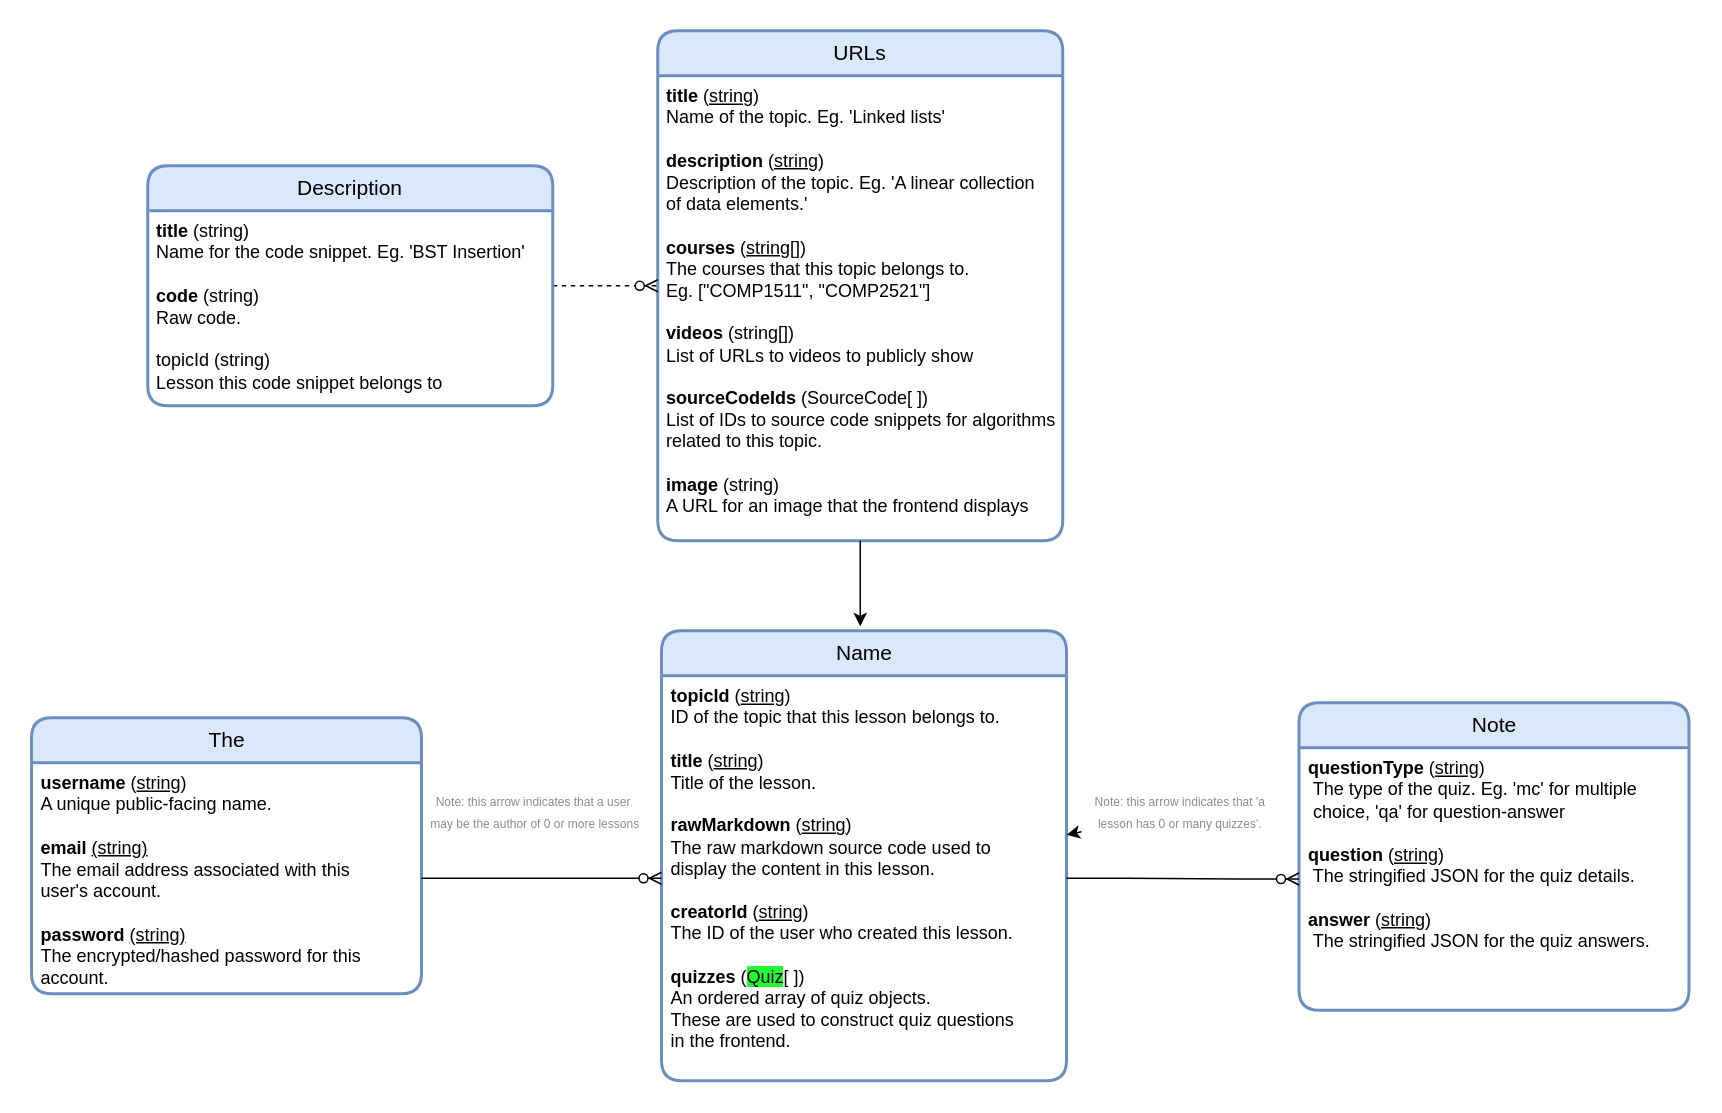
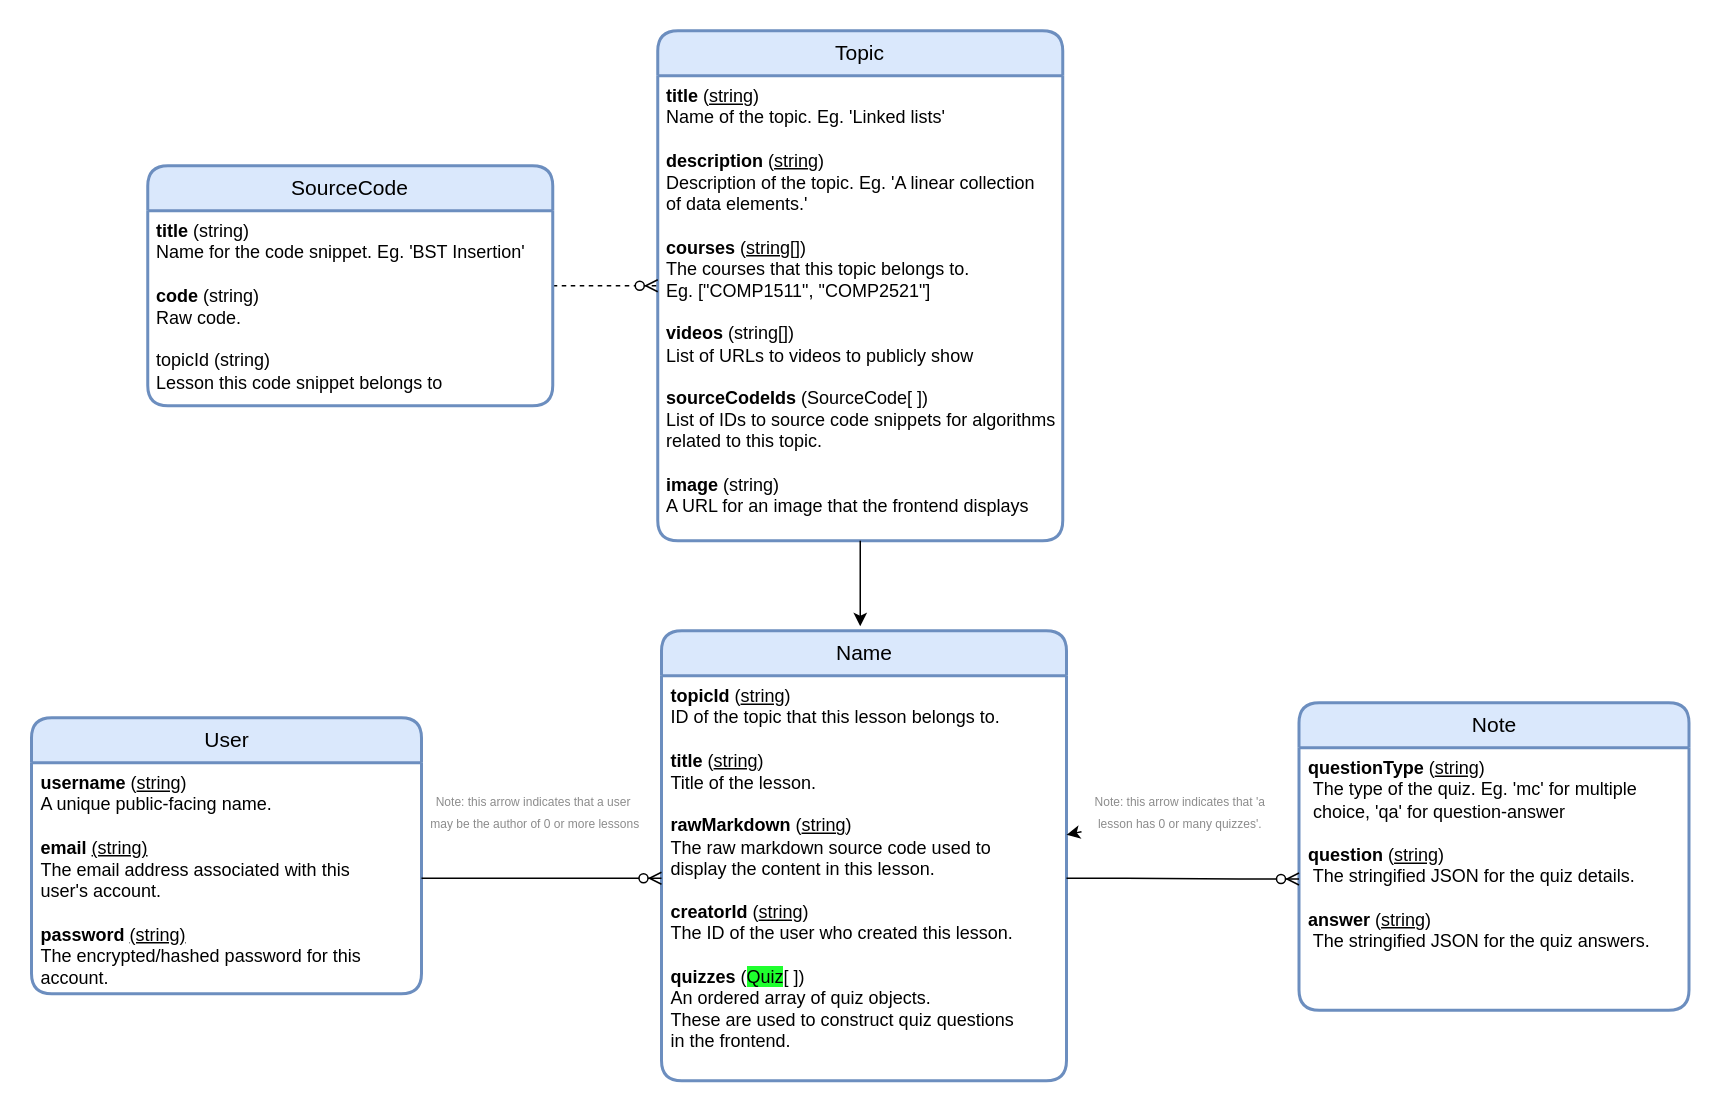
(860, 53) -> (860, 53)
(350, 188) -> (350, 188)
(227, 740) -> (227, 740)
